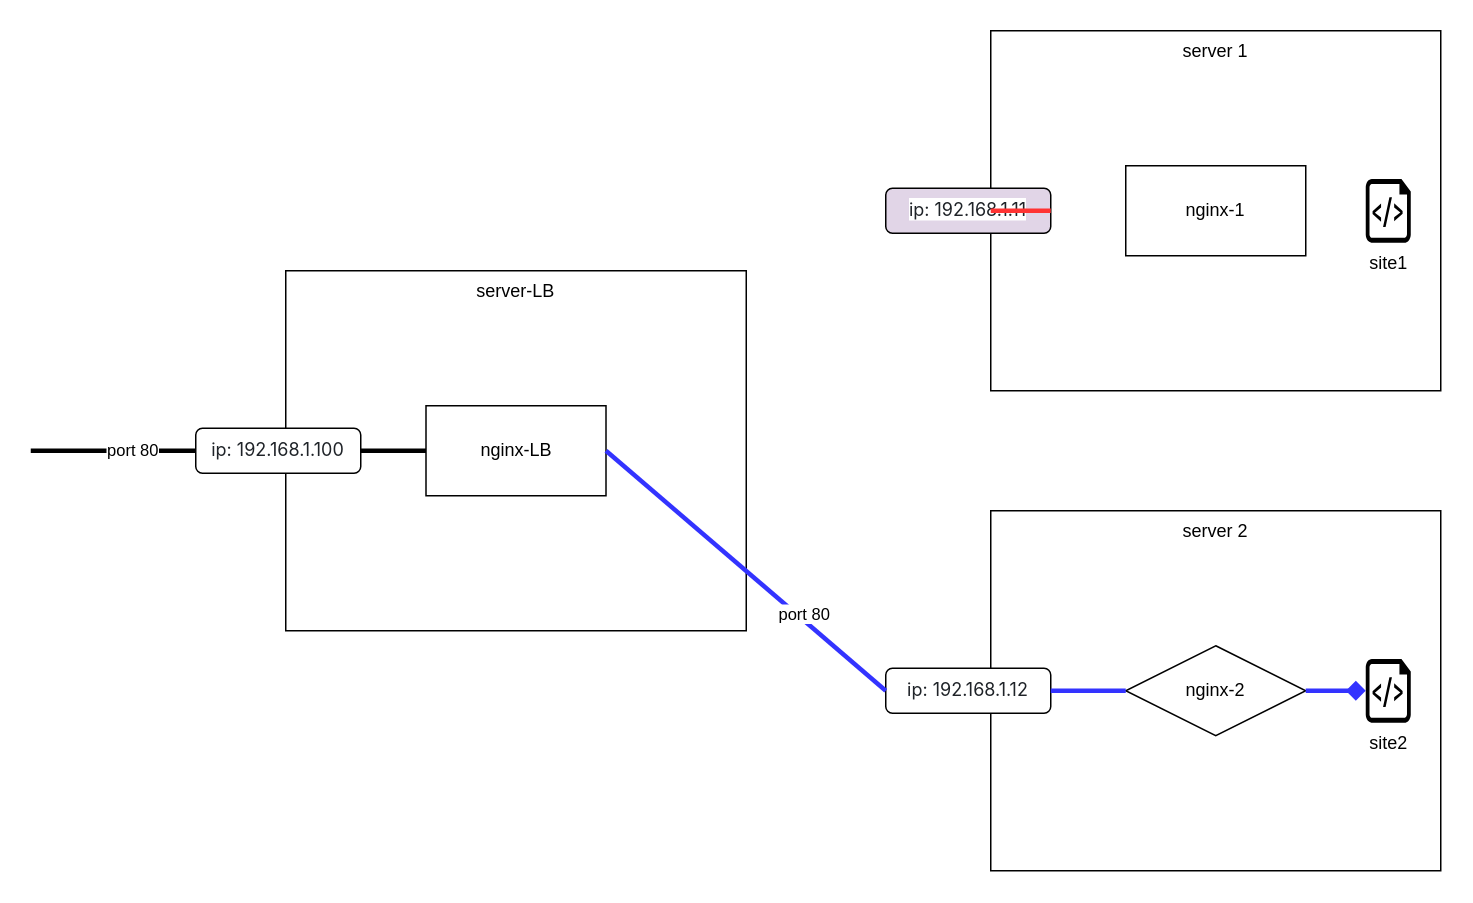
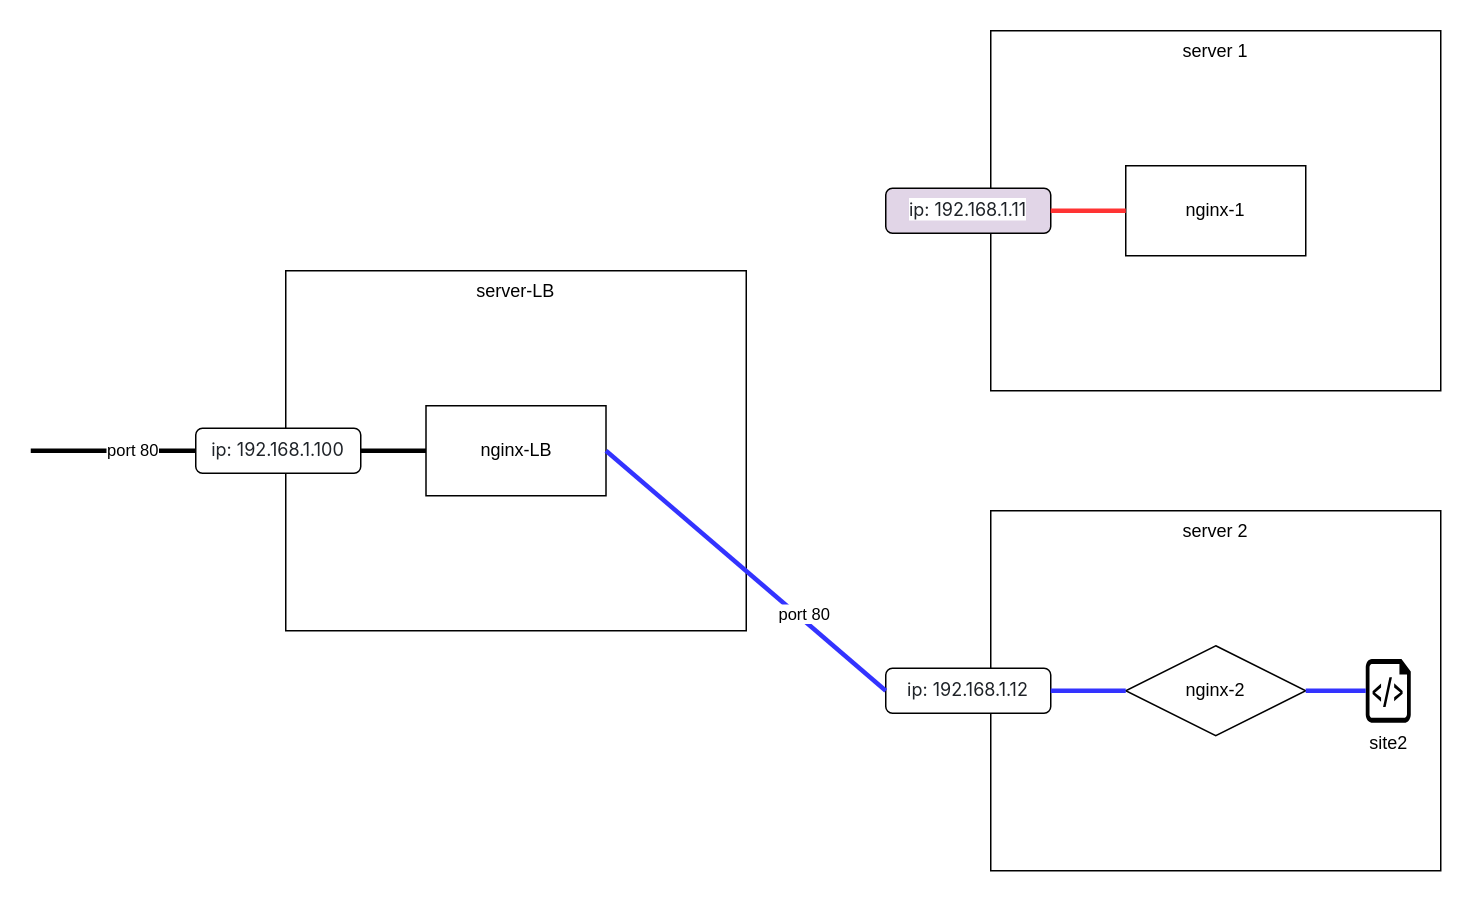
(1021, 211) -> (1088, 211)
(1388, 211) -> none
(1348, 691) -> (1356, 691)
